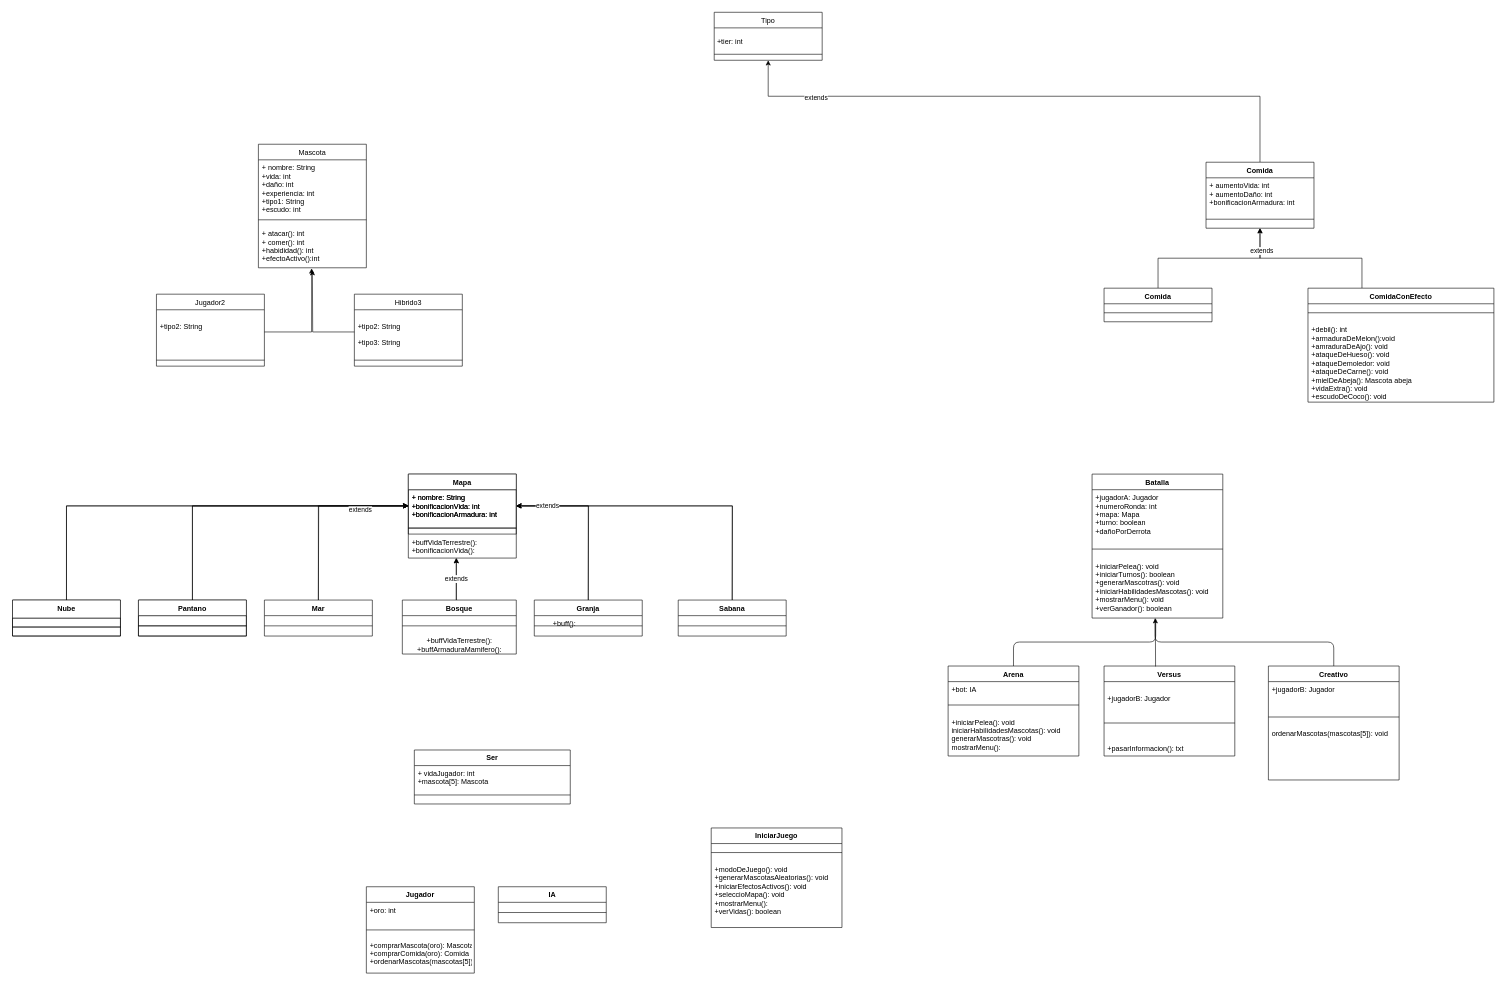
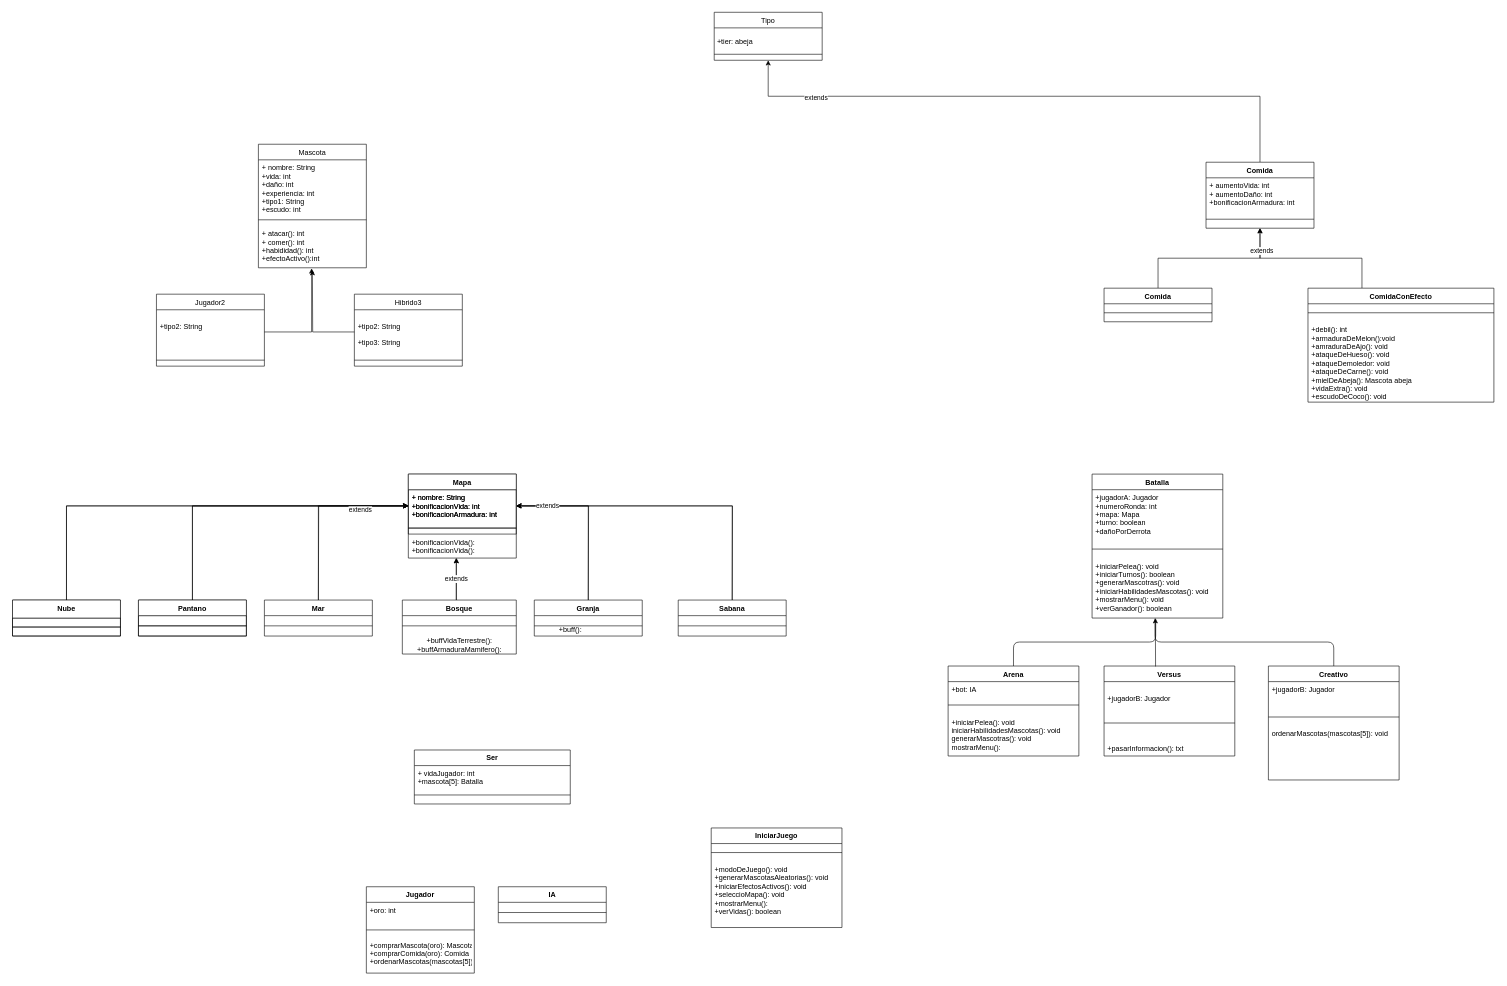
(734, 26) -> (739, 26)
(452, 542) -> (447, 542)
(564, 624) -> (570, 630)
(449, 774) -> (449, 774)
